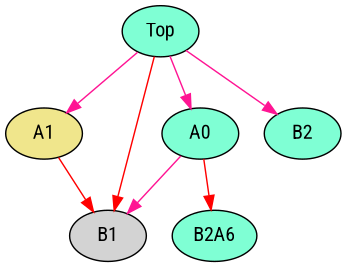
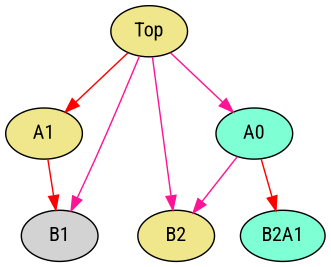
(161, 31) -> (149, 31)
(108, 78) -> (102, 77)
(136, 127) -> (109, 127)
(303, 134) -> (176, 236)
(159, 179) -> (220, 179)
(215, 236) -> (283, 236)
